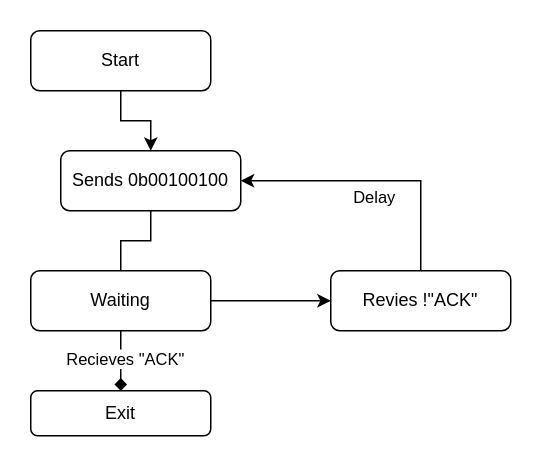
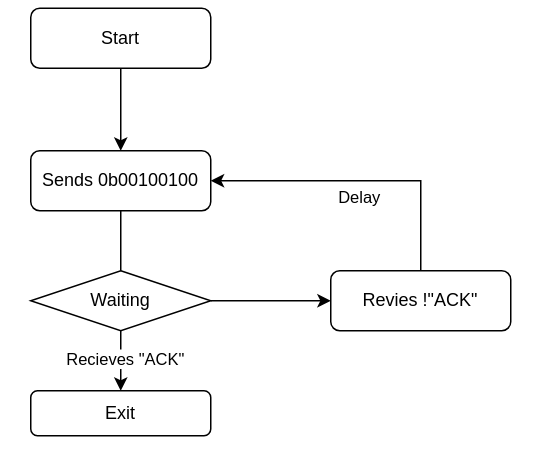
(121, 61) -> (121, 38)
(151, 181) -> (121, 181)
(121, 301) -> (121, 301)
(121, 378) -> (121, 379)
